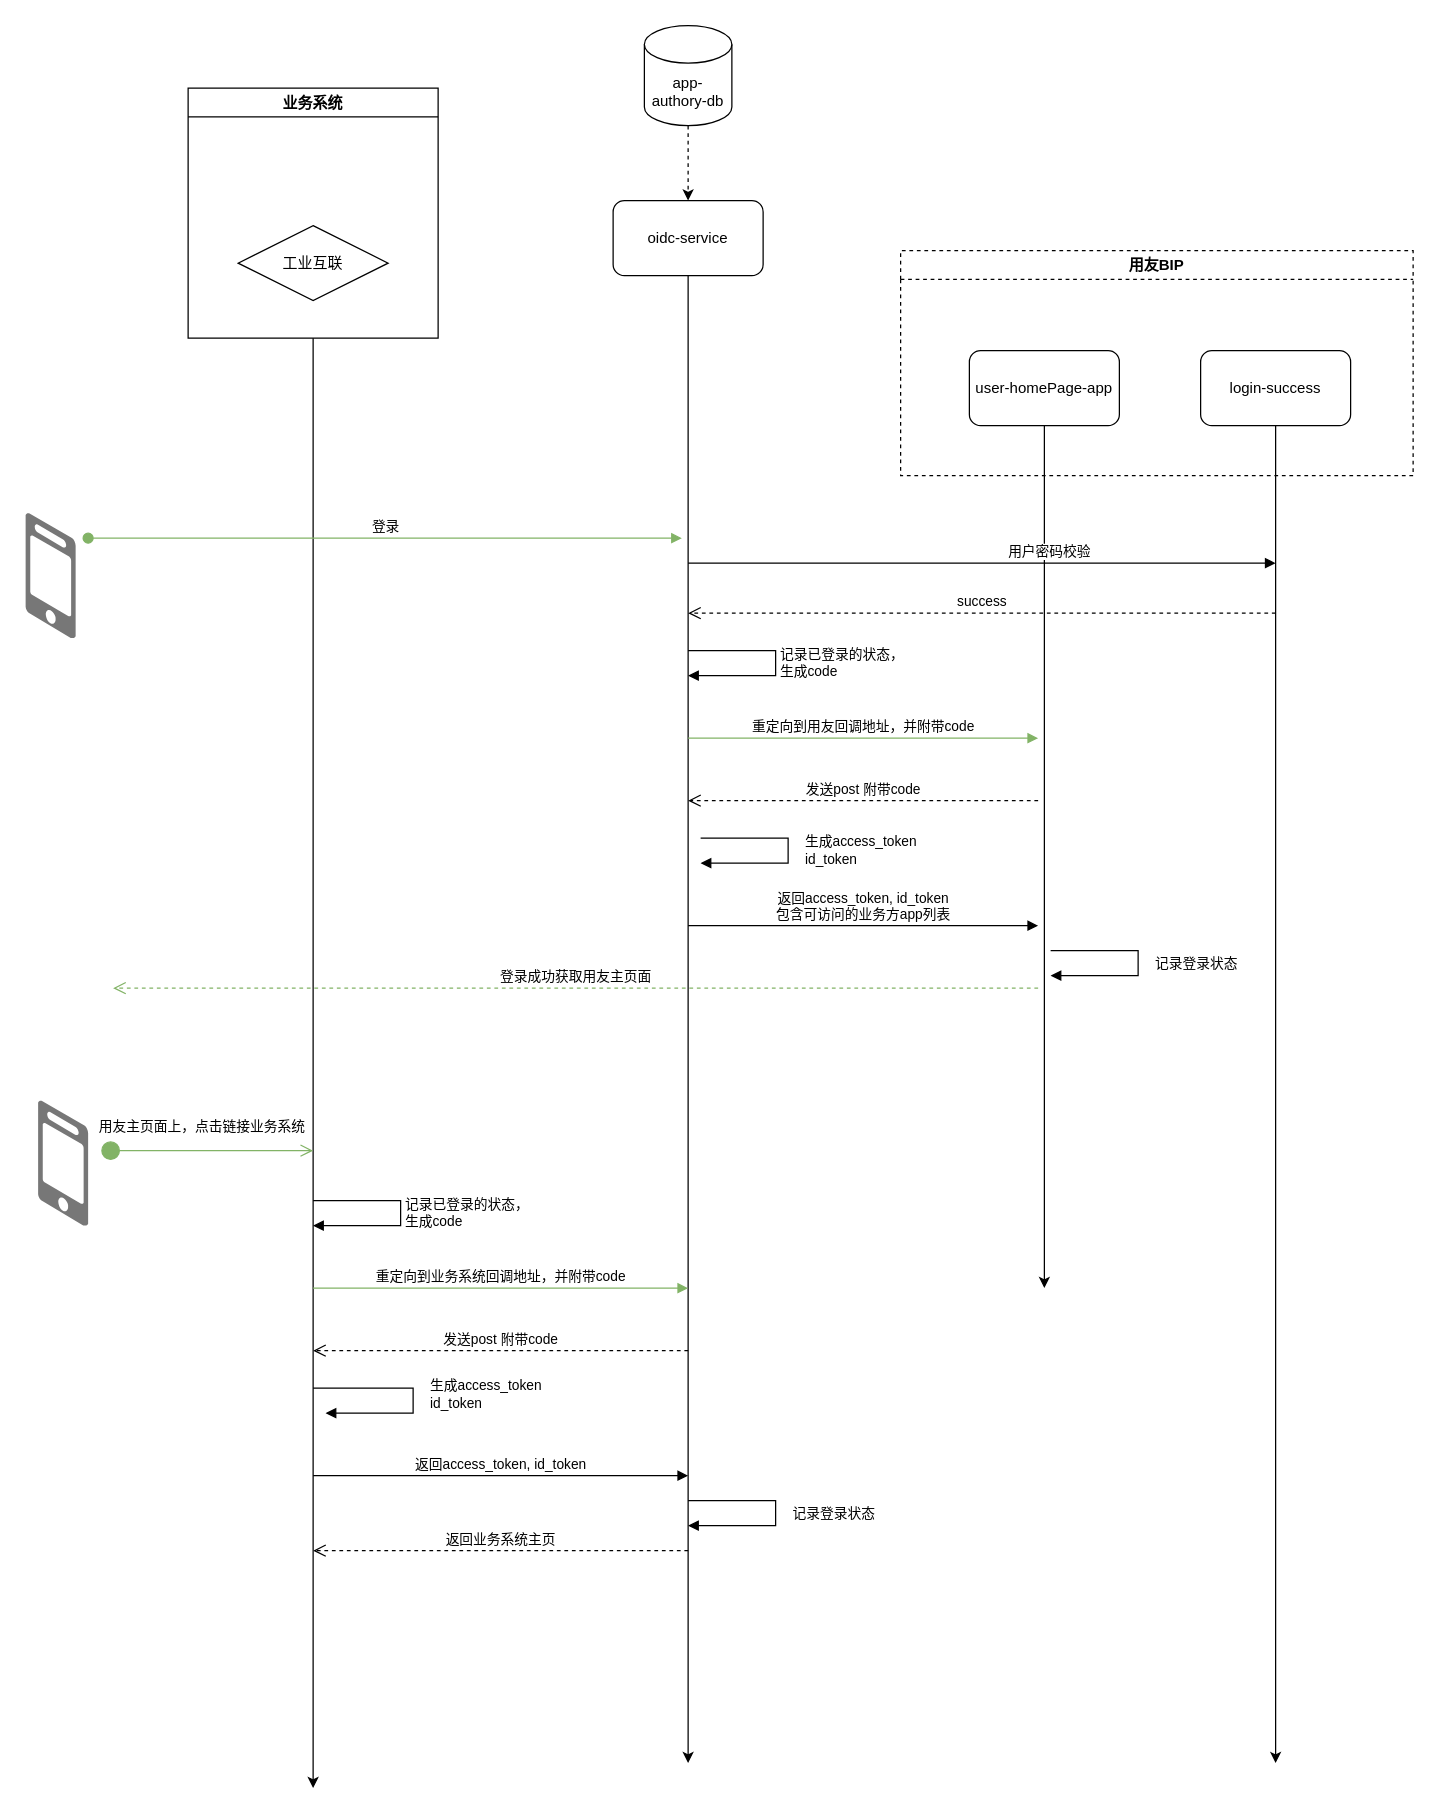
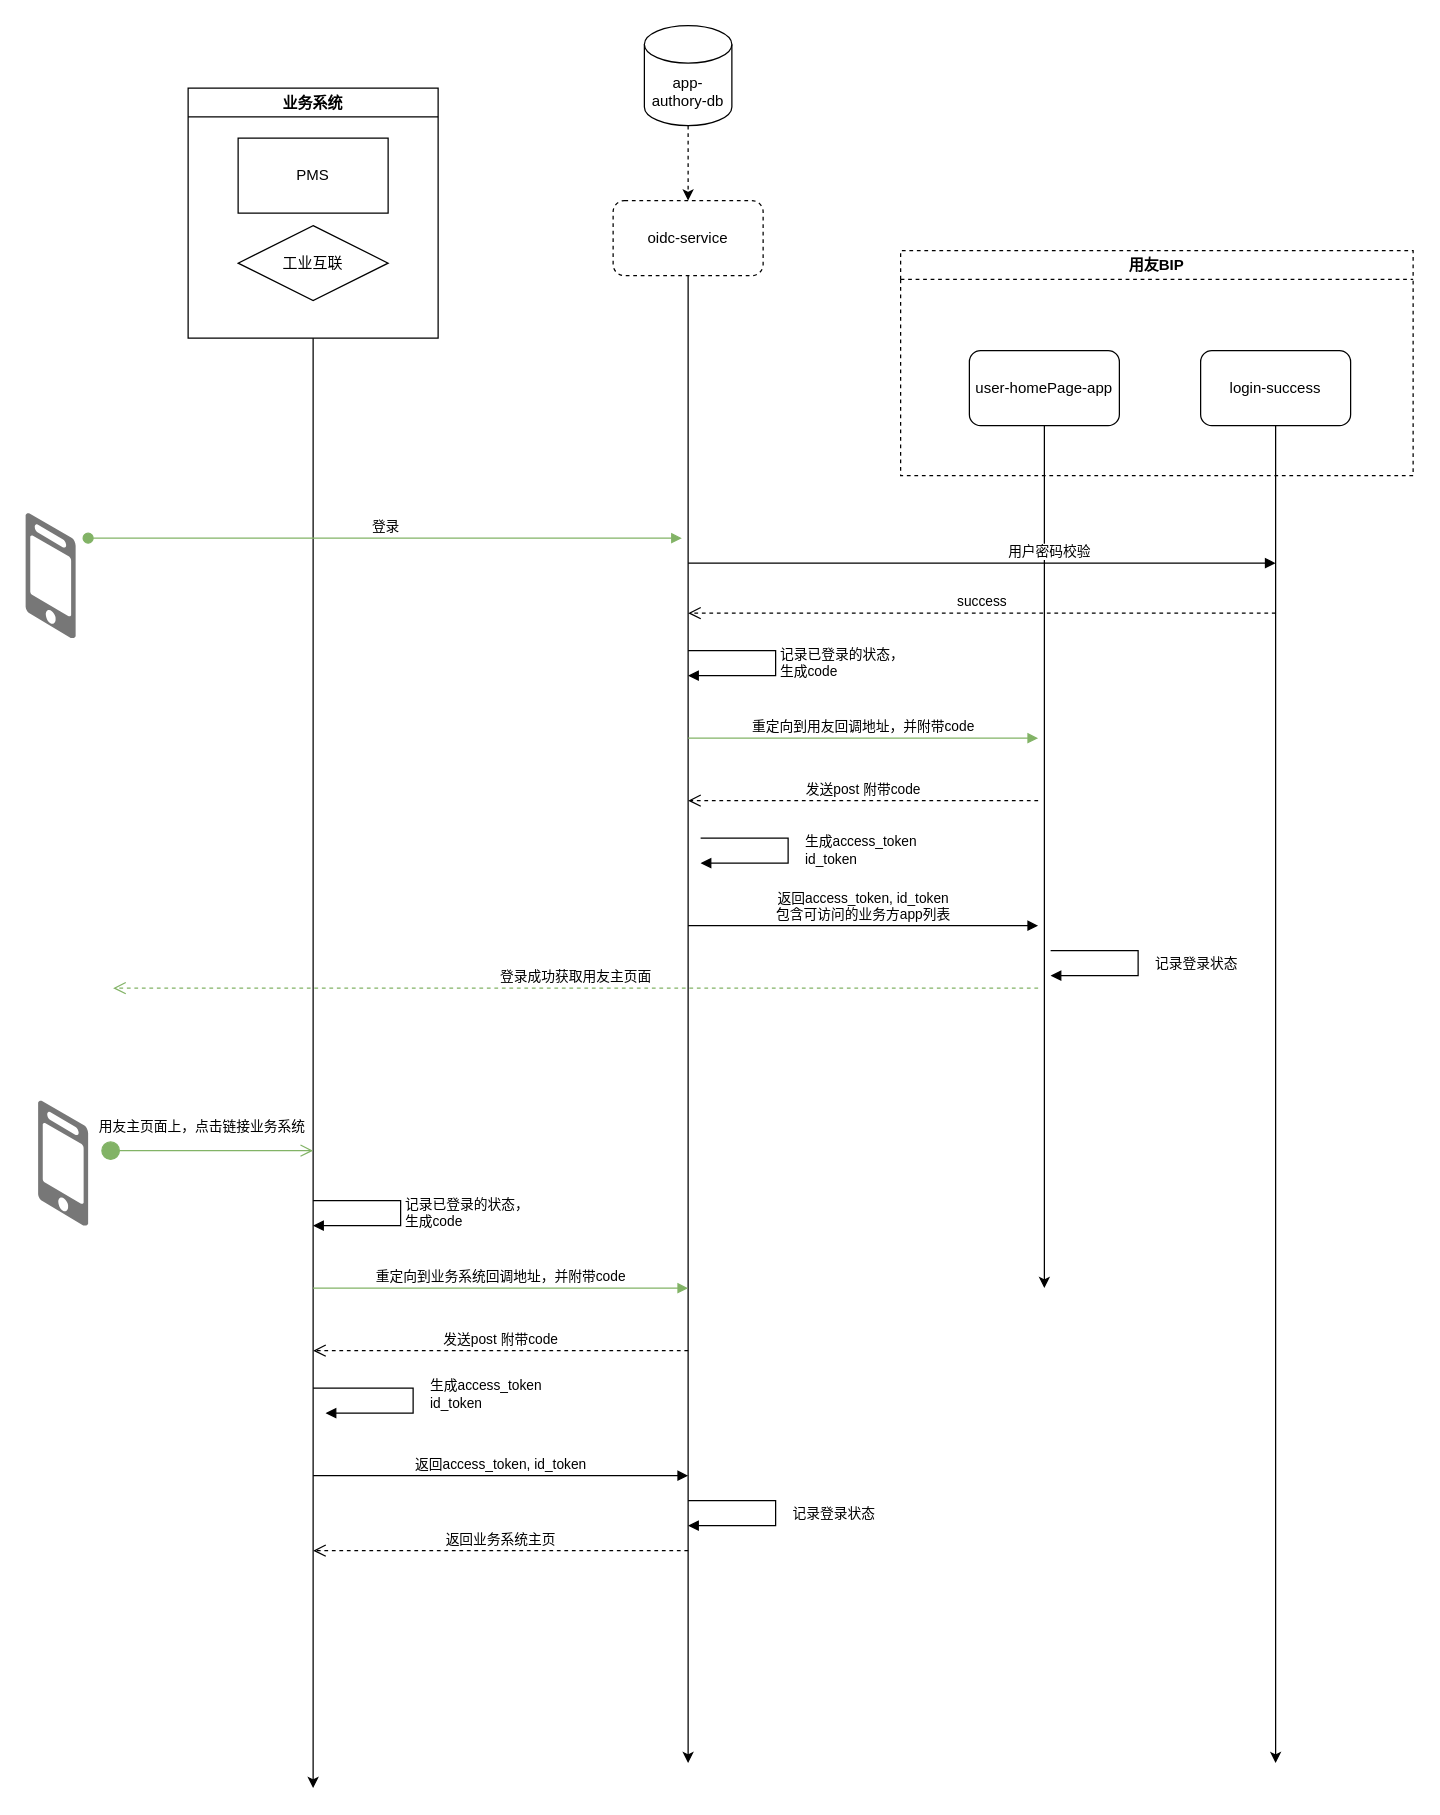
none -> (313, 176)
(688, 238) -> (688, 238)
